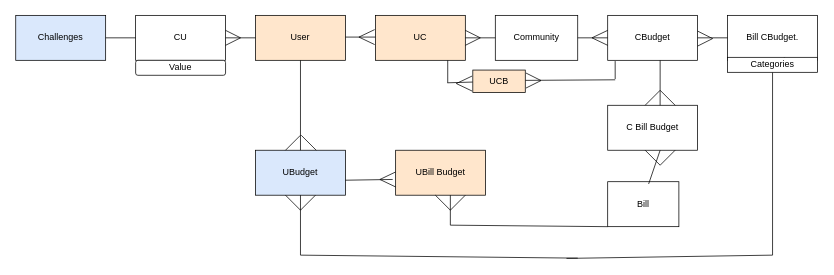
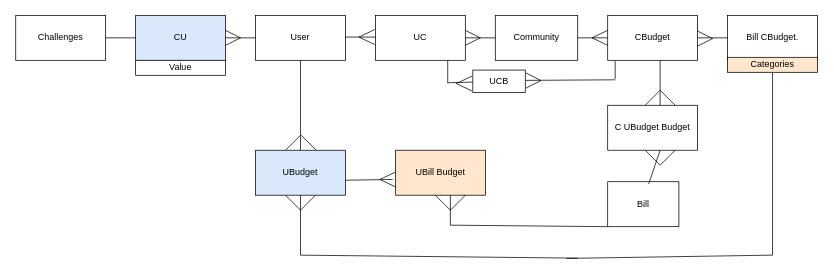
(60, 38) -> (60, 38)
(180, 38) -> (180, 38)
(300, 38) -> (300, 38)
(420, 38) -> (420, 38)
(773, 65) -> (773, 65)
(180, 68) -> (180, 68)
(499, 81) -> (499, 81)
(653, 128) -> (653, 128)
